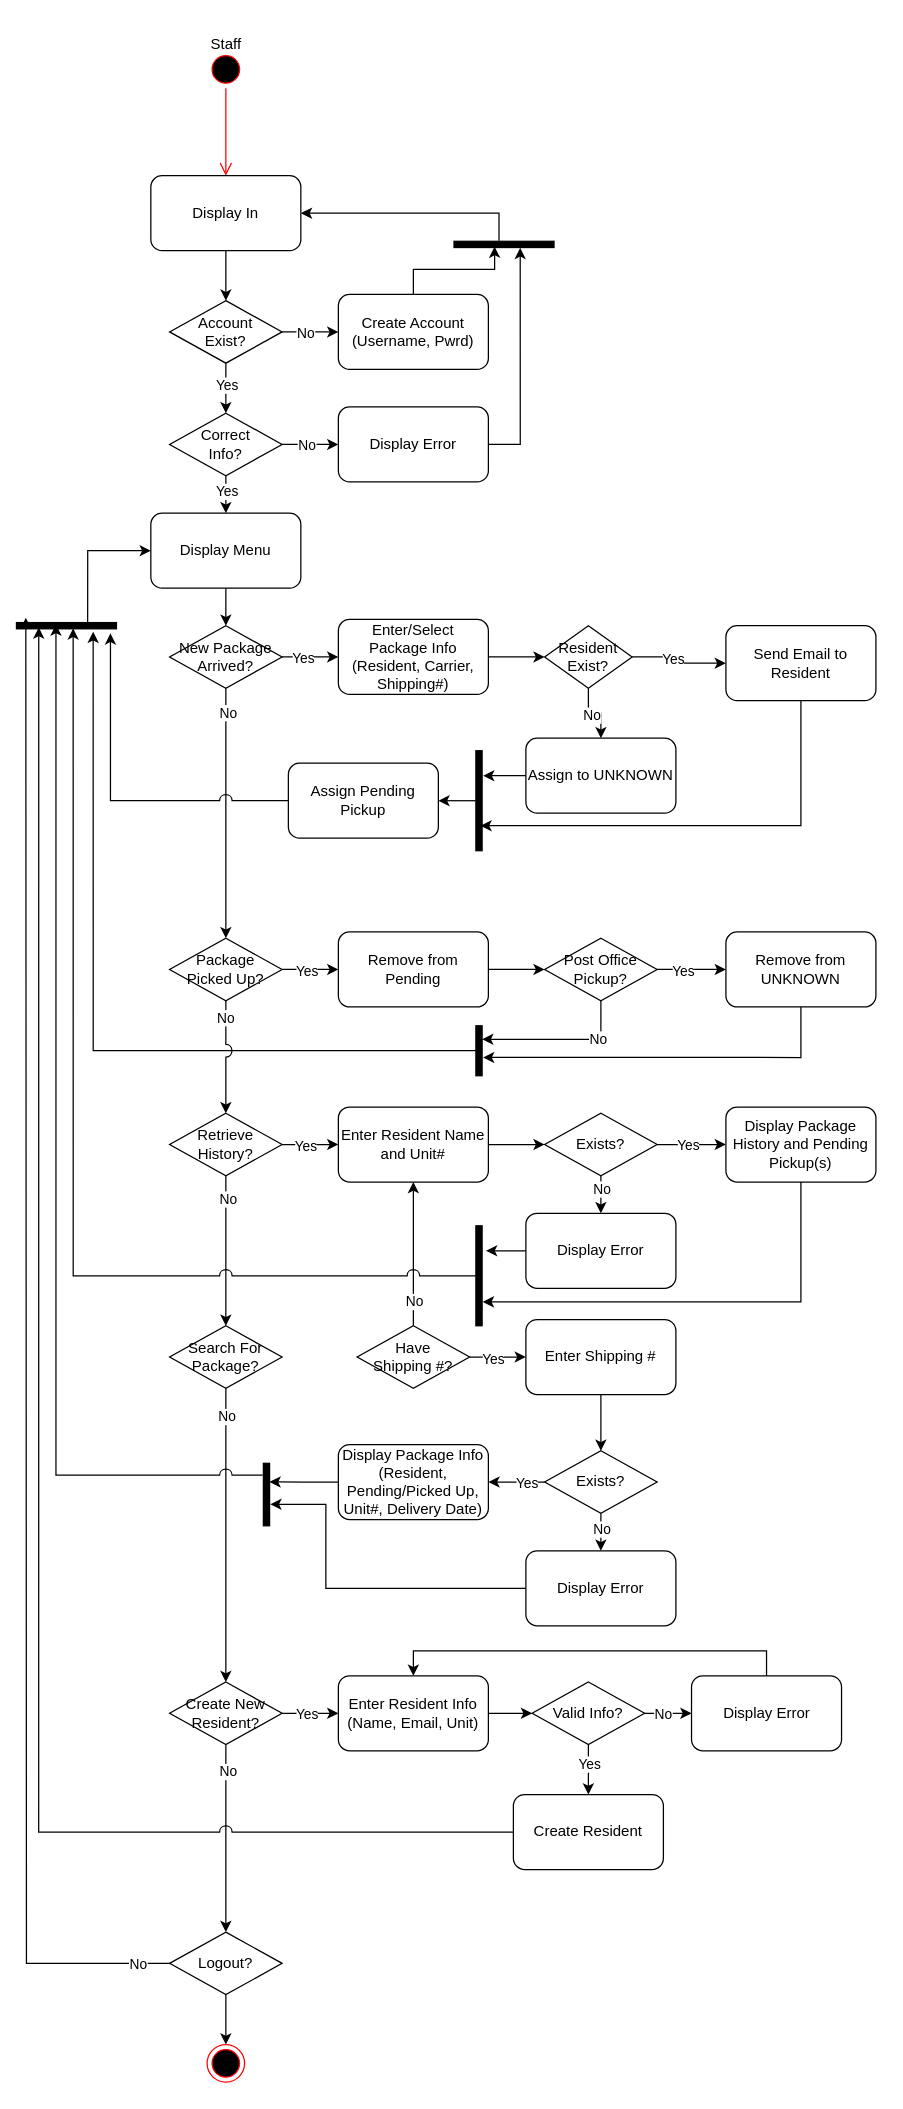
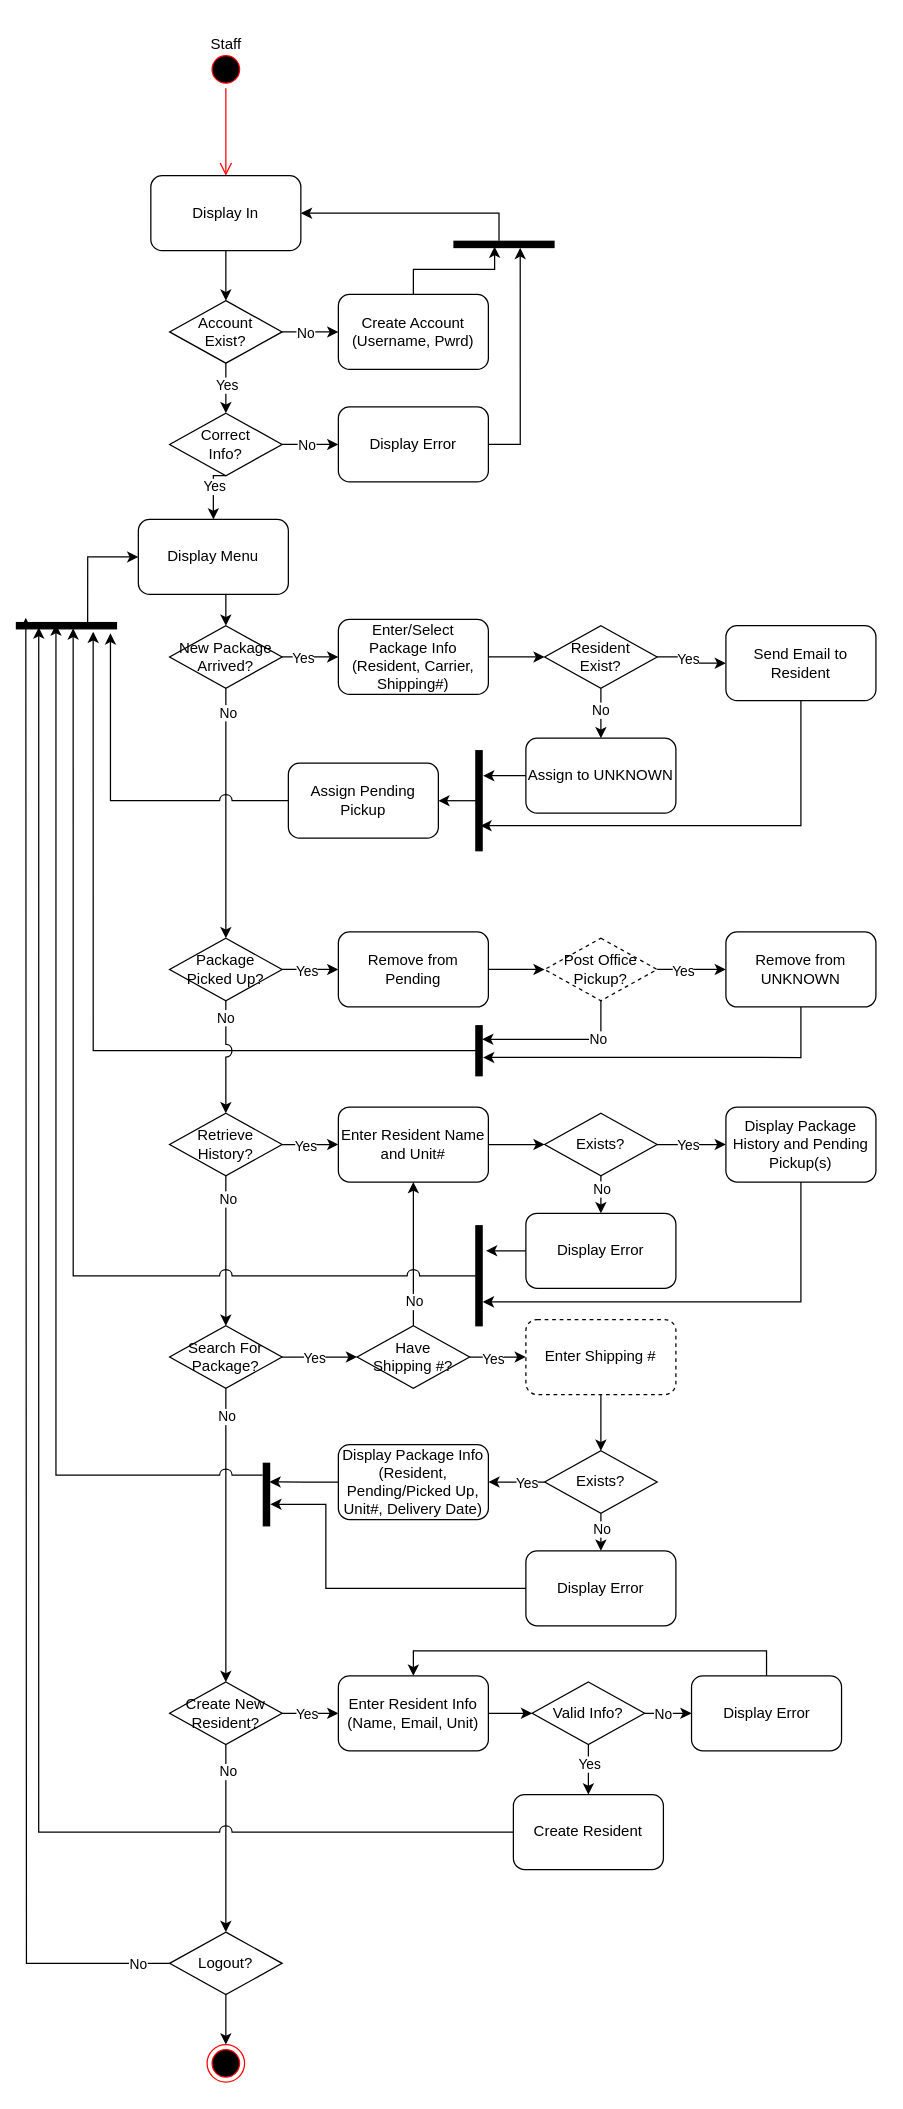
(226, 551) -> (213, 557)
(588, 657) -> (601, 657)
(601, 969) -> (601, 969)
none -> (315, 1357)
(601, 1357) -> (601, 1357)
